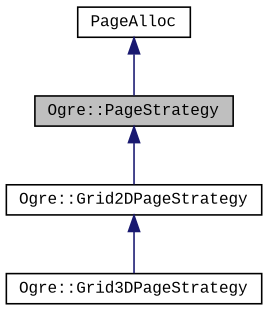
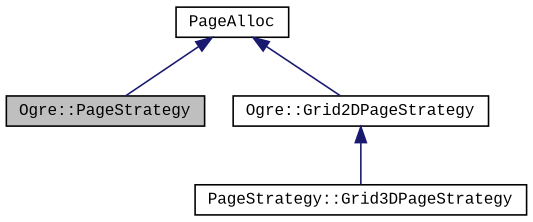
(134, 164) -> (303, 71)
(134, 289) -> (361, 200)
